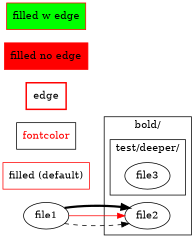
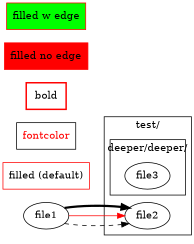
(46, 96) -> (46, 96)
(148, 125) -> (148, 125)
(148, 148) -> (148, 148)
